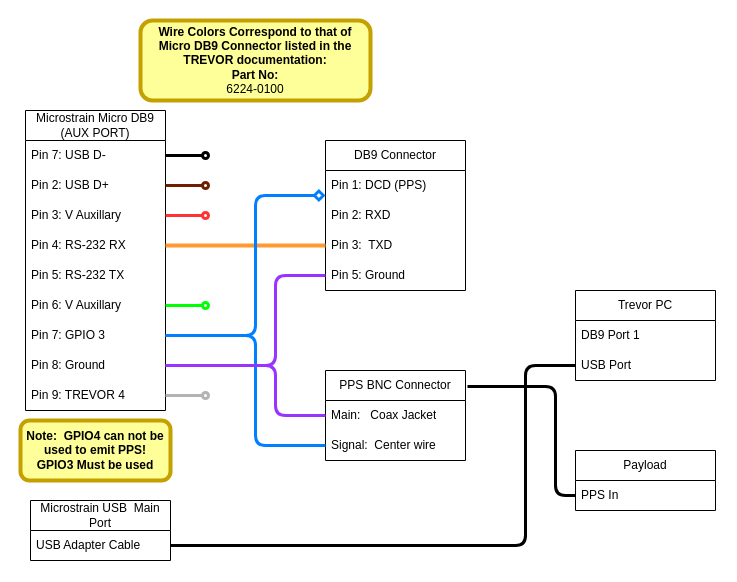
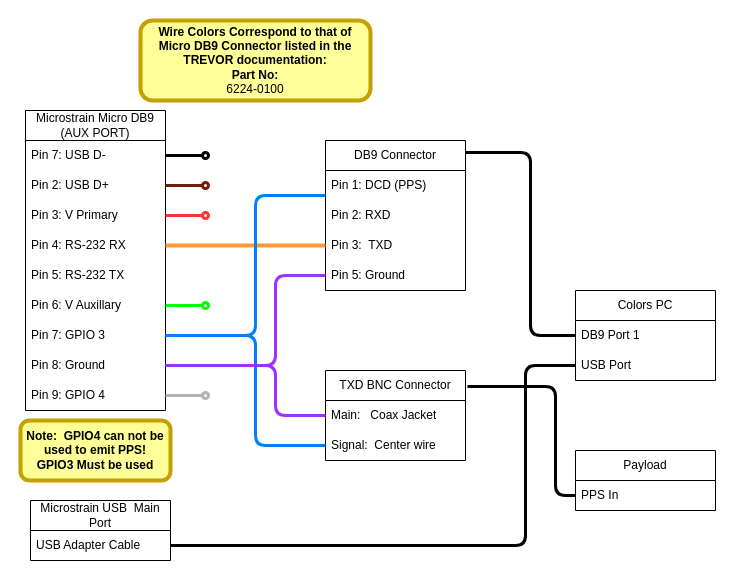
(313, 196) -> (317, 196)
(80, 216) -> (76, 216)
none -> (531, 232)
(646, 306) -> (646, 306)
(396, 386) -> (396, 386)
(74, 396) -> (67, 396)
